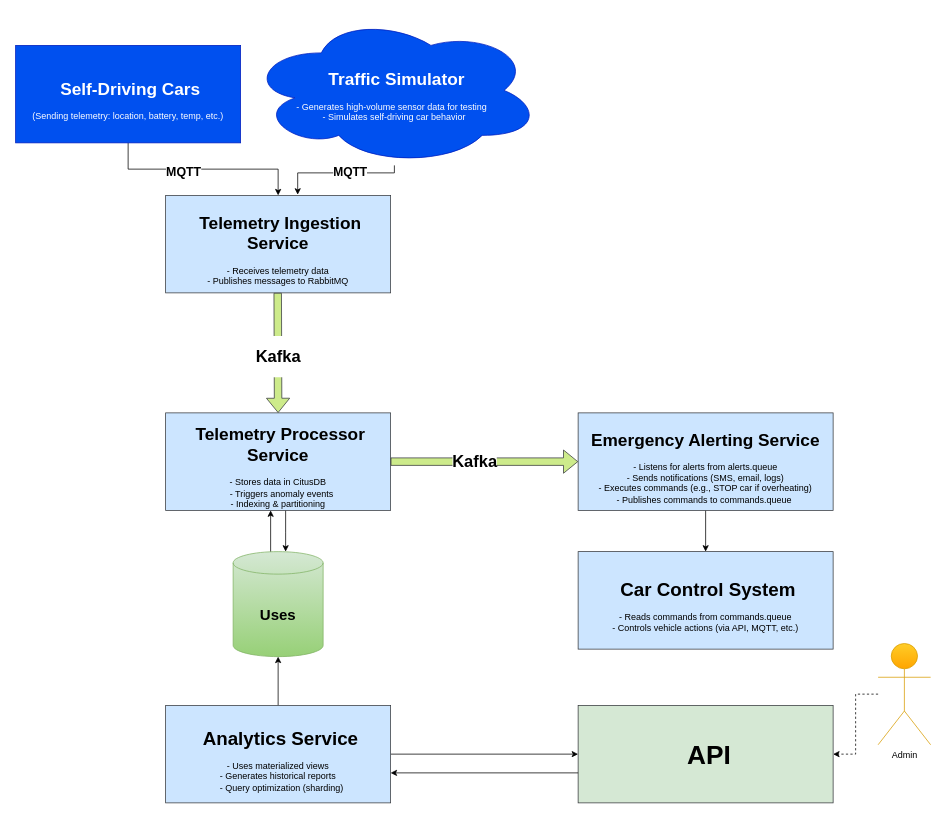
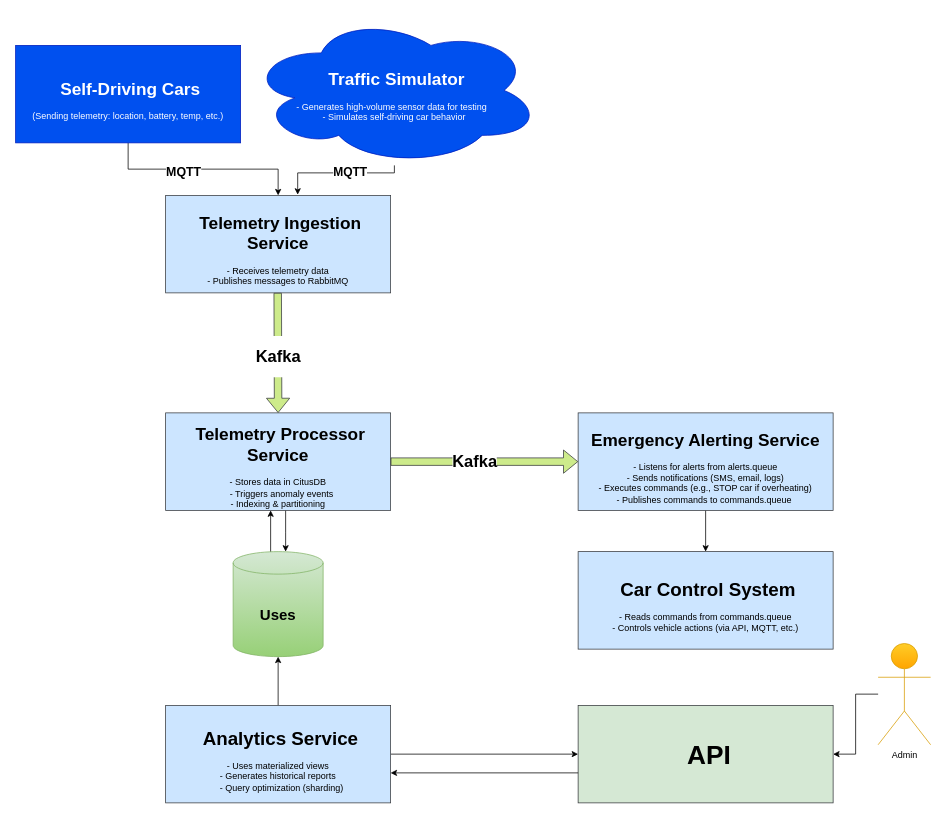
(855, 722) -> (855, 722)
